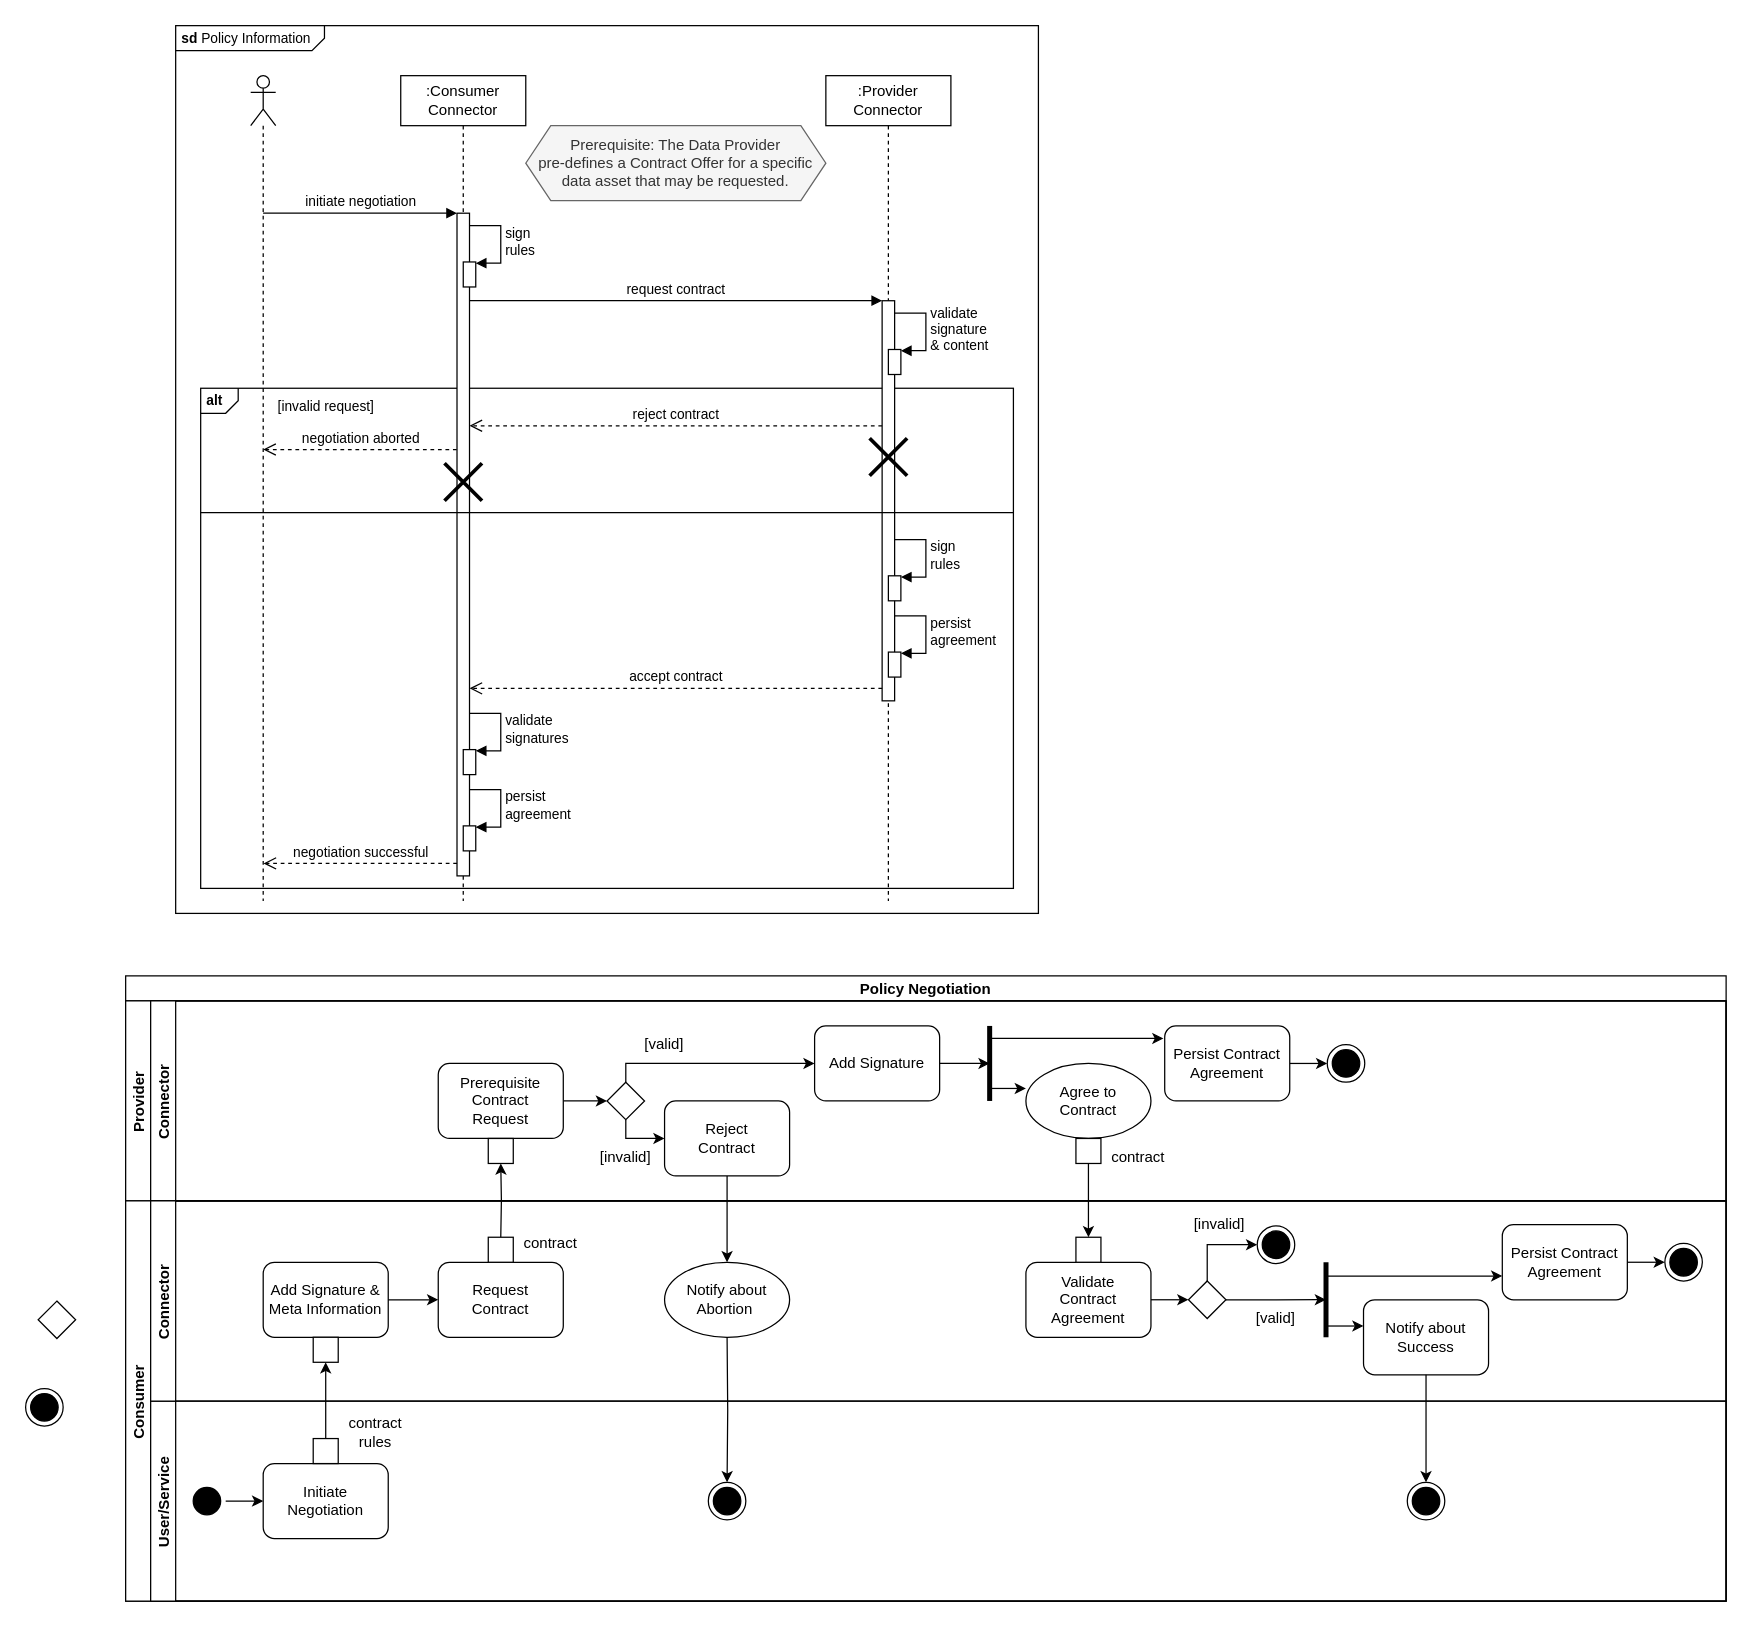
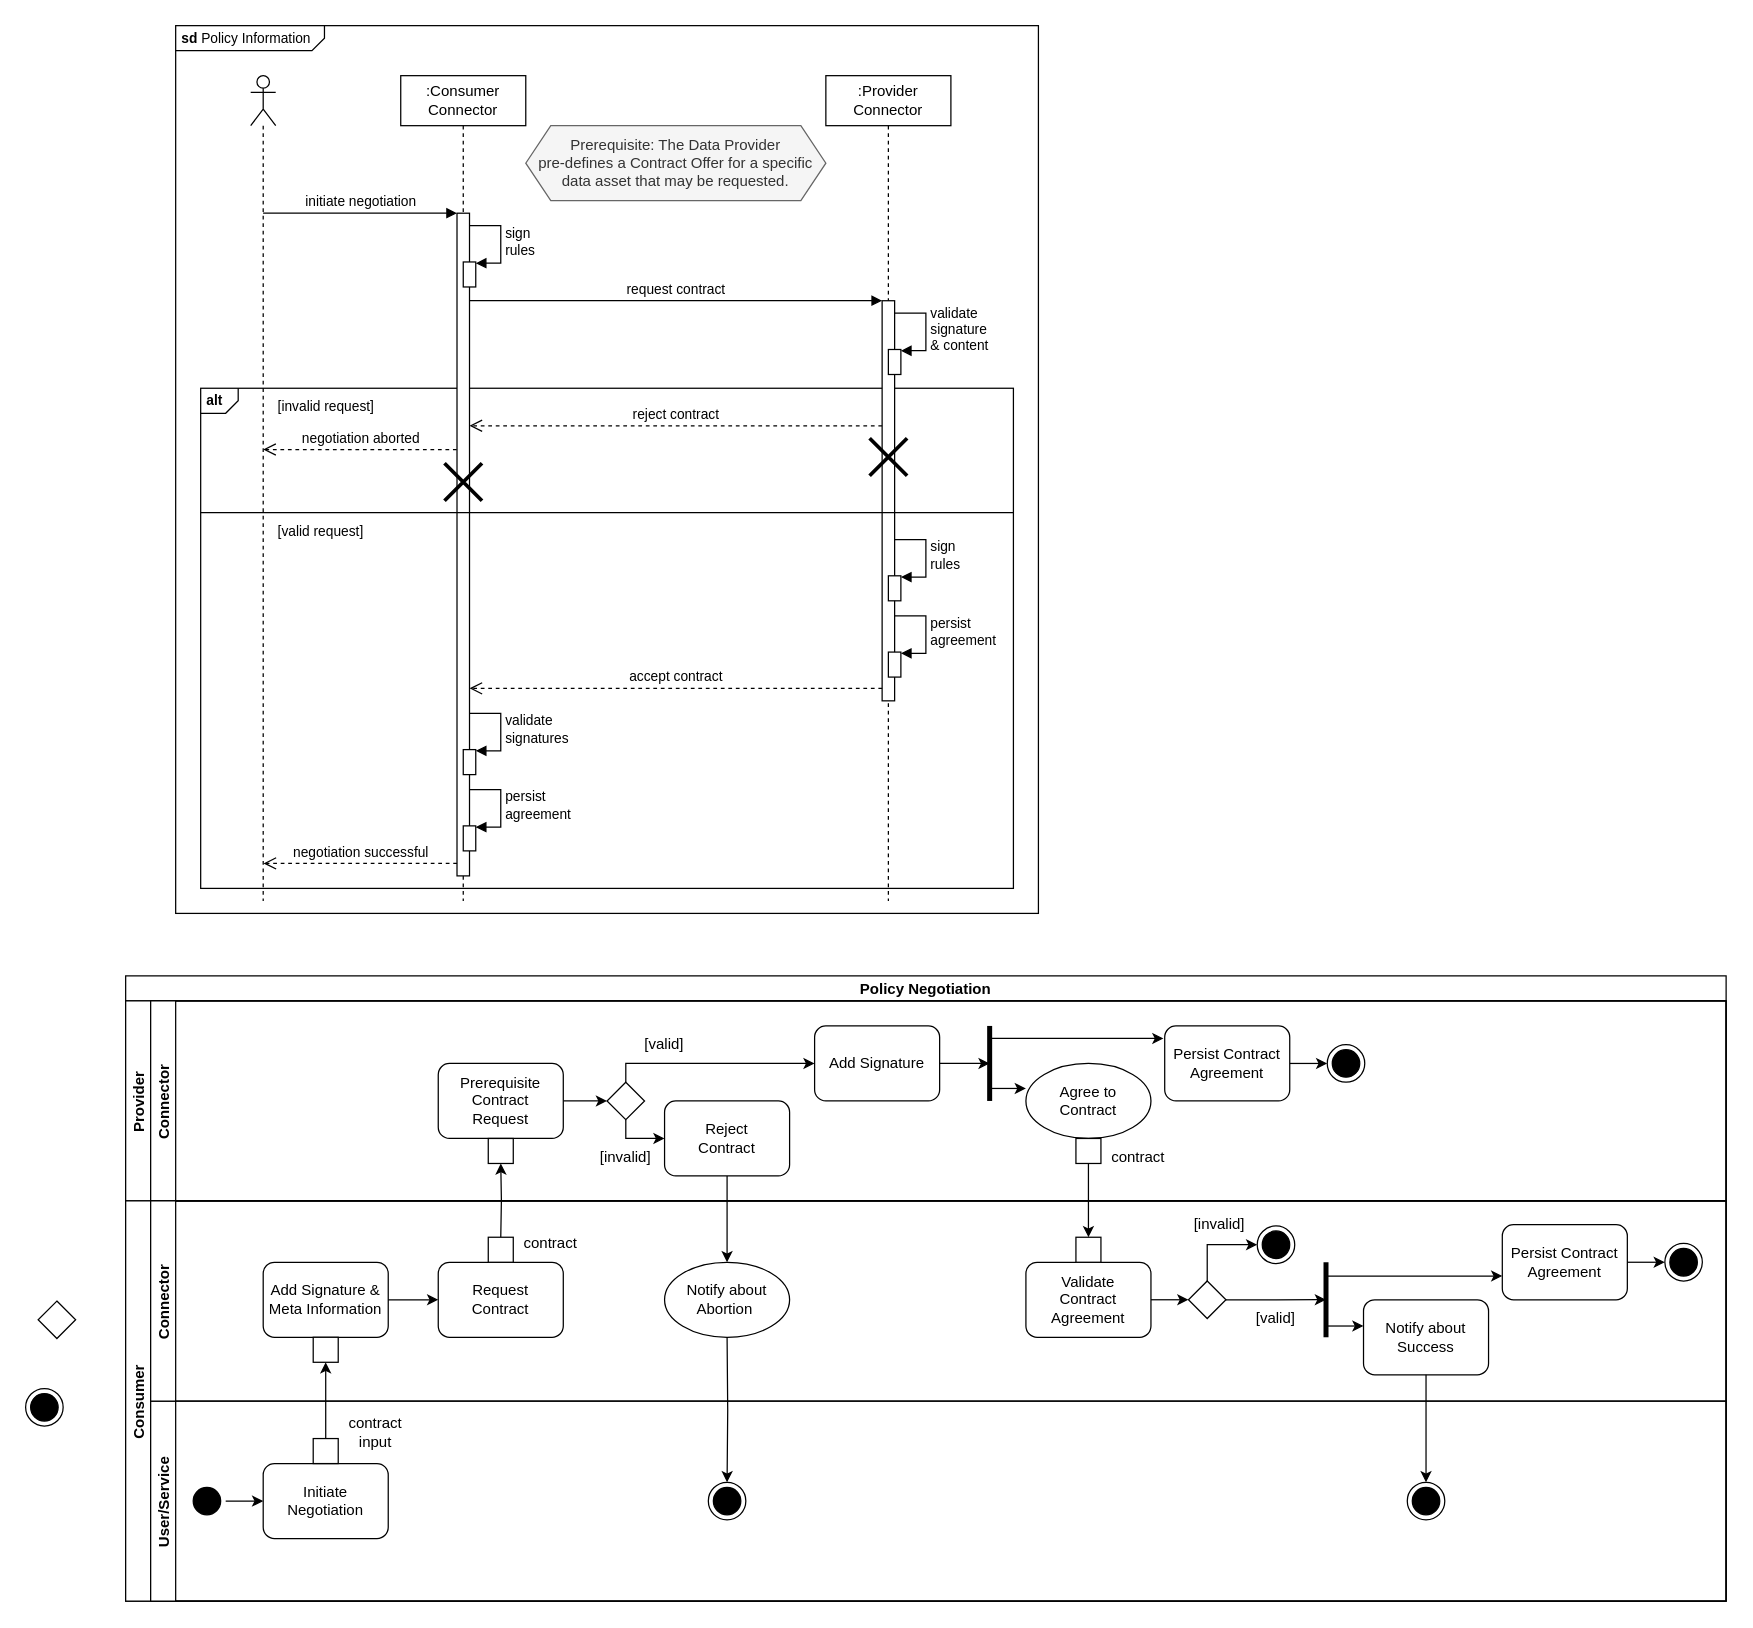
none -> (338, 532)
(376, 1432) -> (376, 1432)
